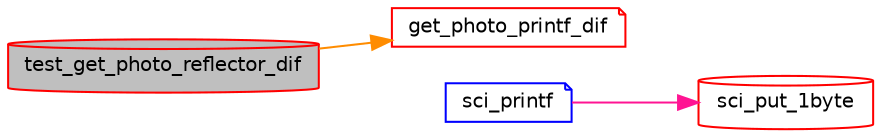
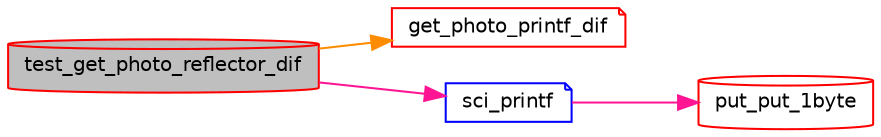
none -> (372, 88)
(786, 103) -> (786, 103)
